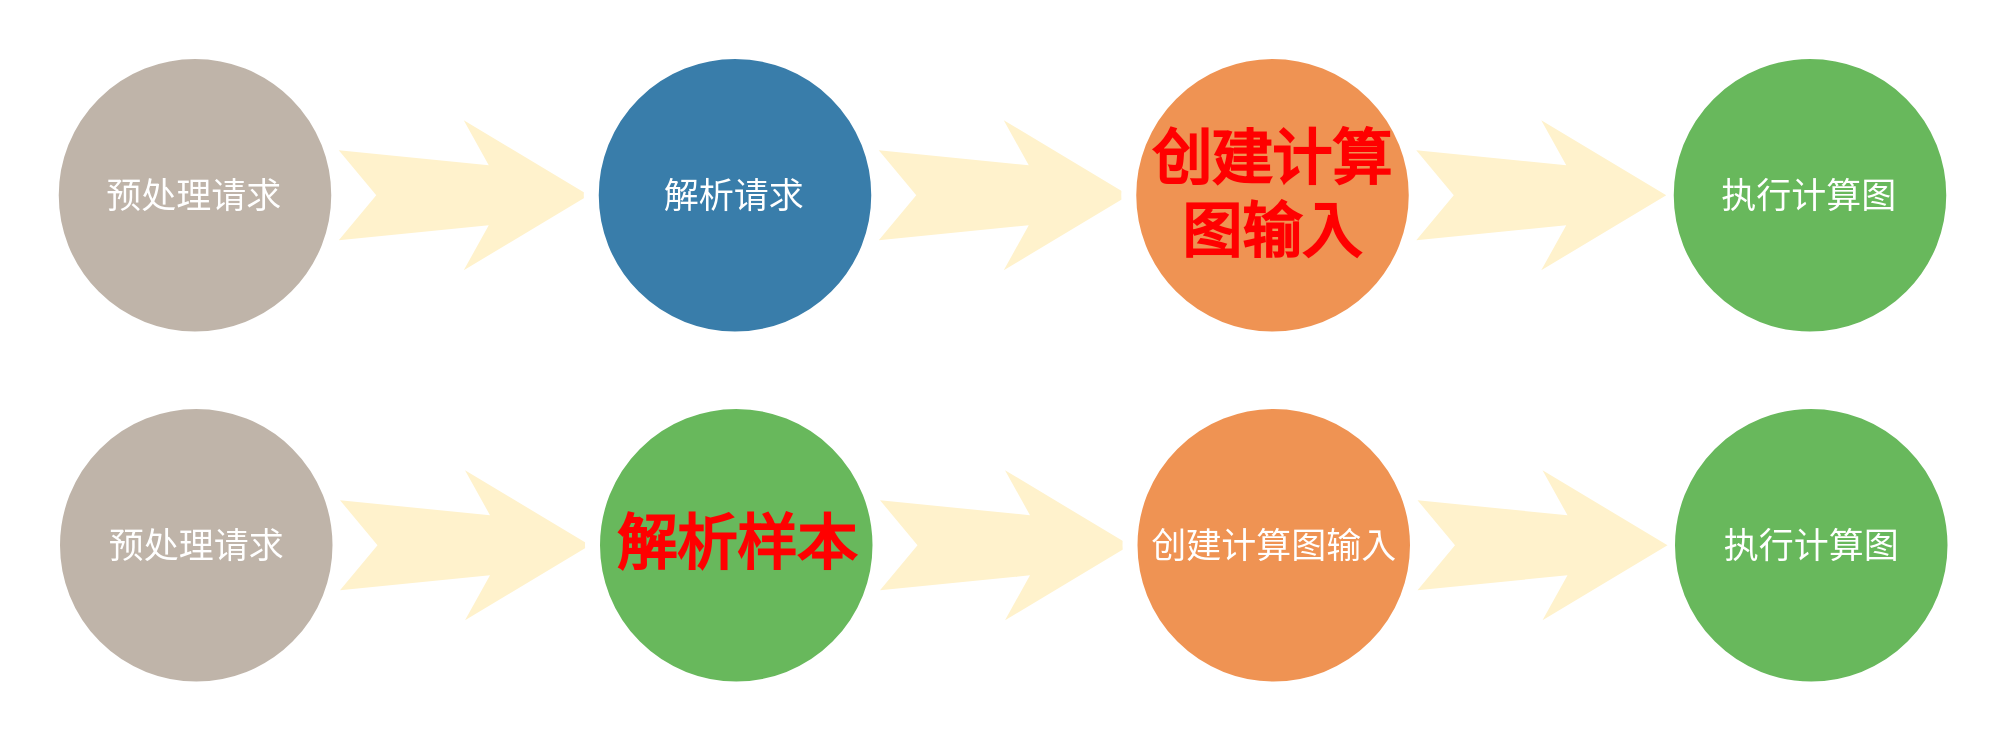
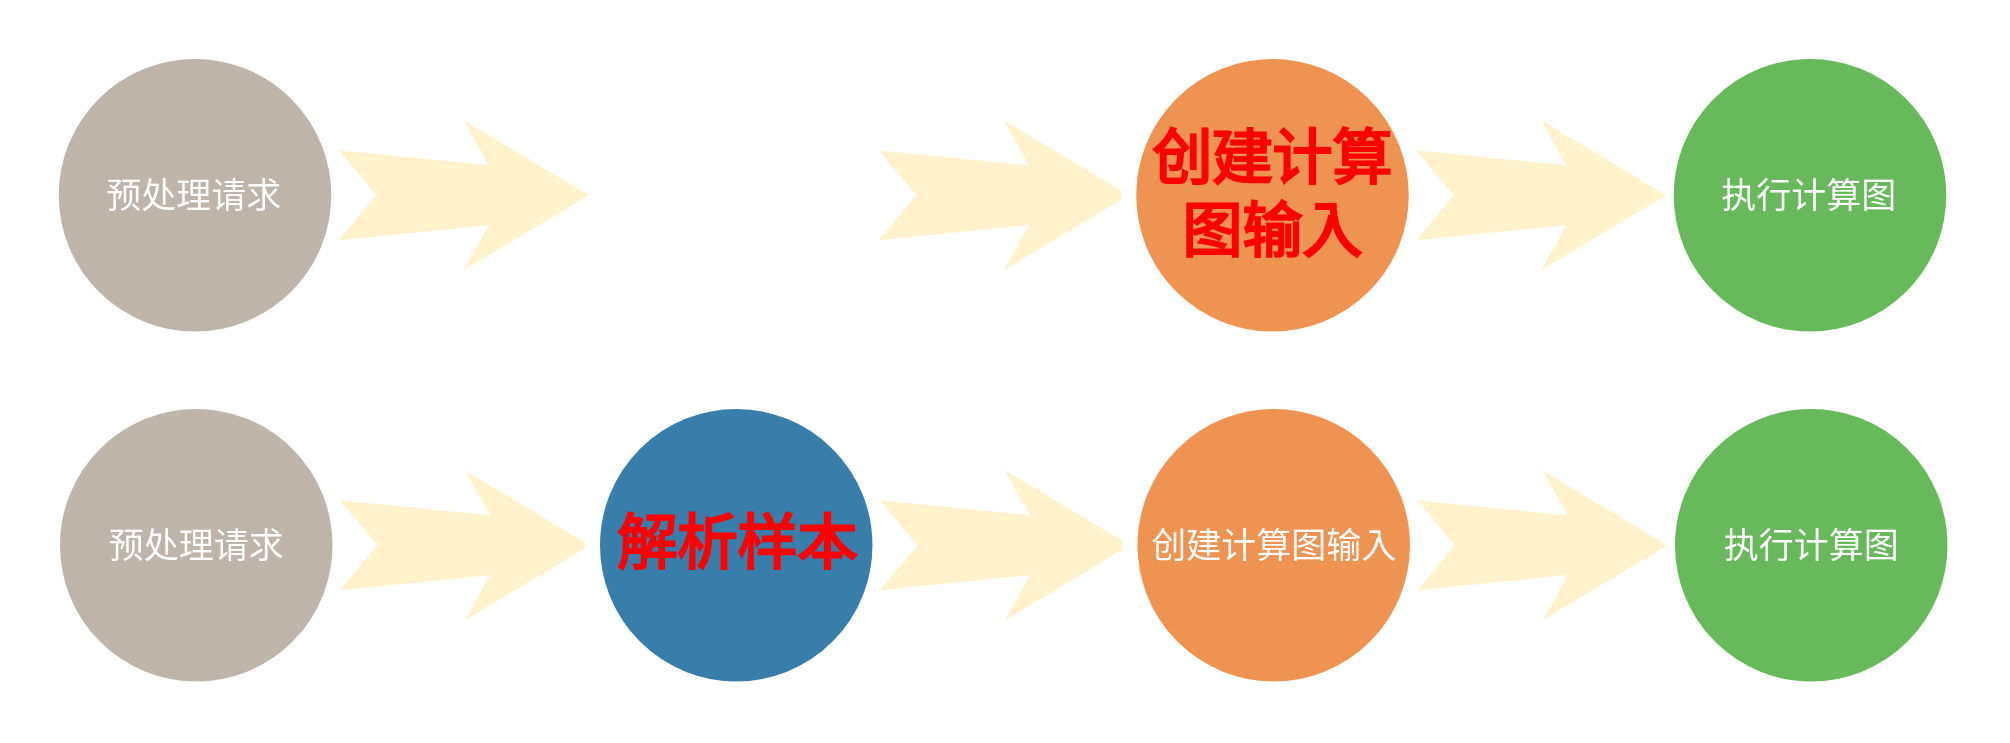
(735, 195) -> none
(736, 545) -> (736, 545)
